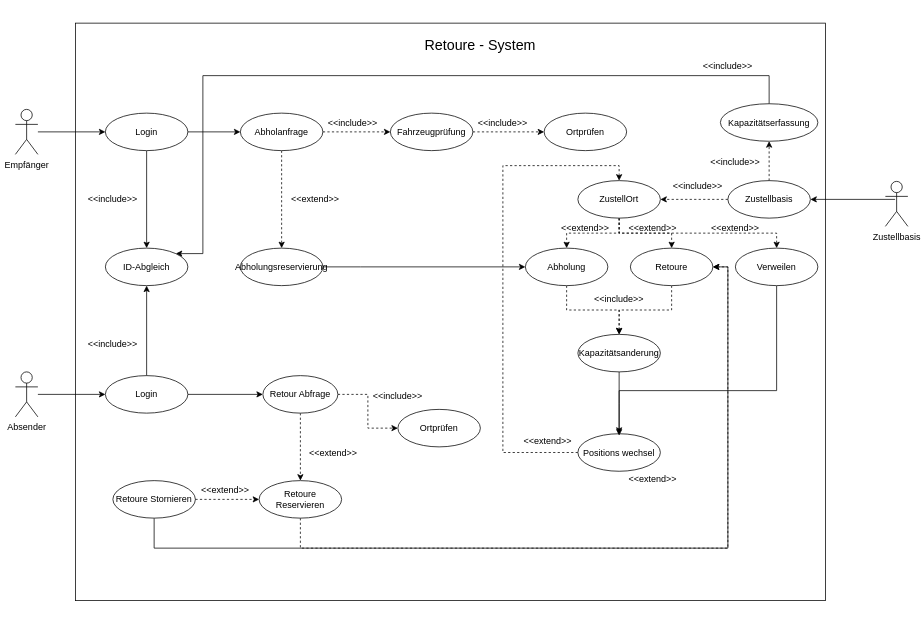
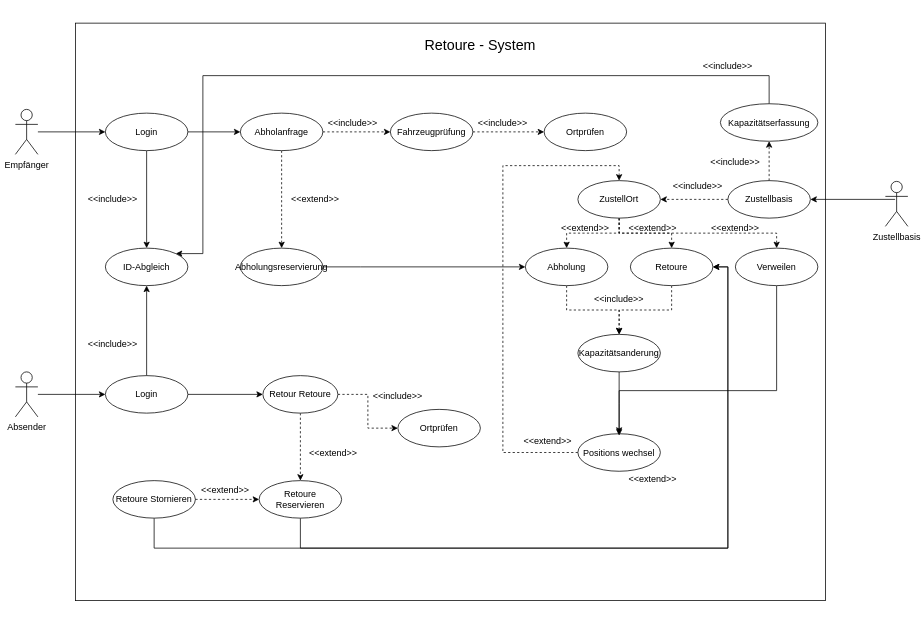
(300, 394) -> (300, 394)
(300, 531) -> (300, 531)
